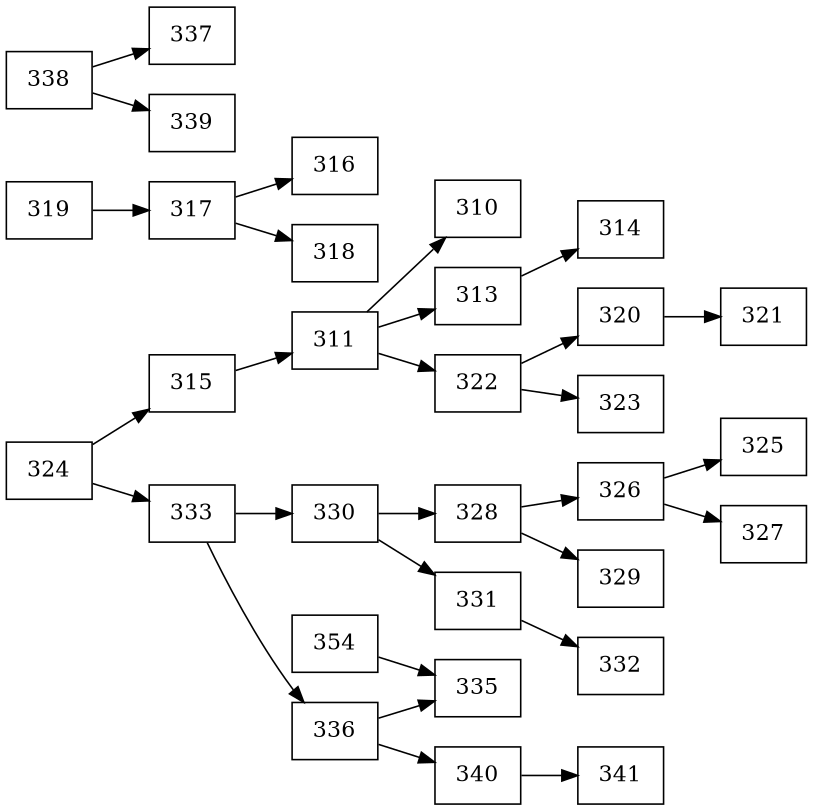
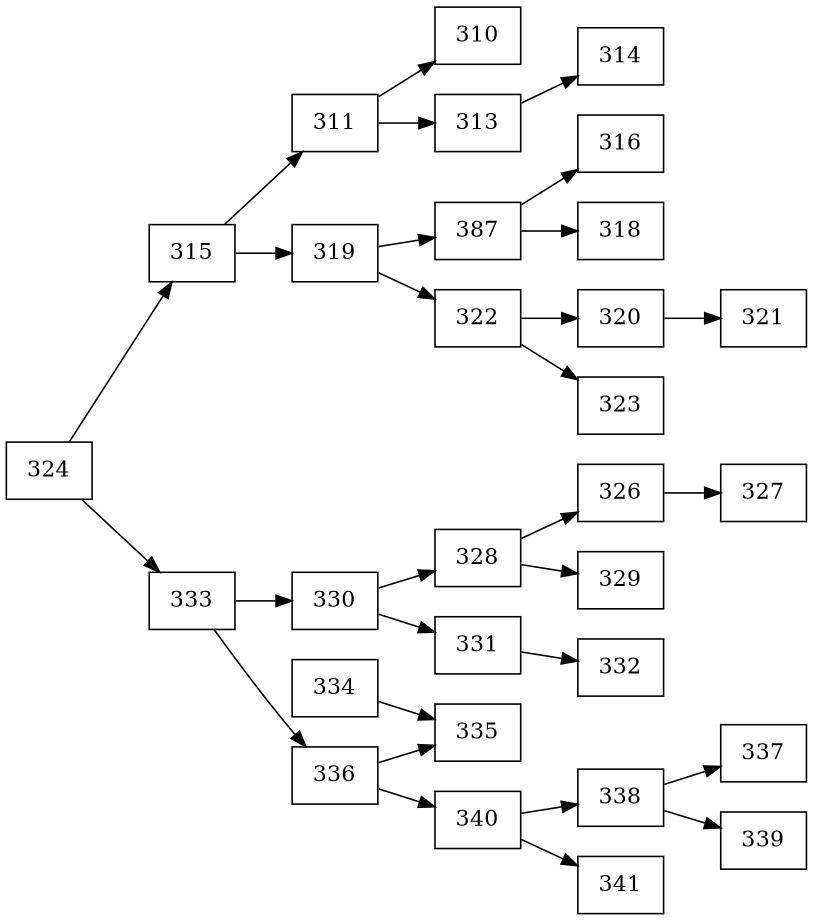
(192, 210) -> (478, 231)
none -> (256, 253)
(399, 360) -> (399, 282)
(764, 447) -> none
(335, 644) -> (335, 688)
none -> (542, 810)
